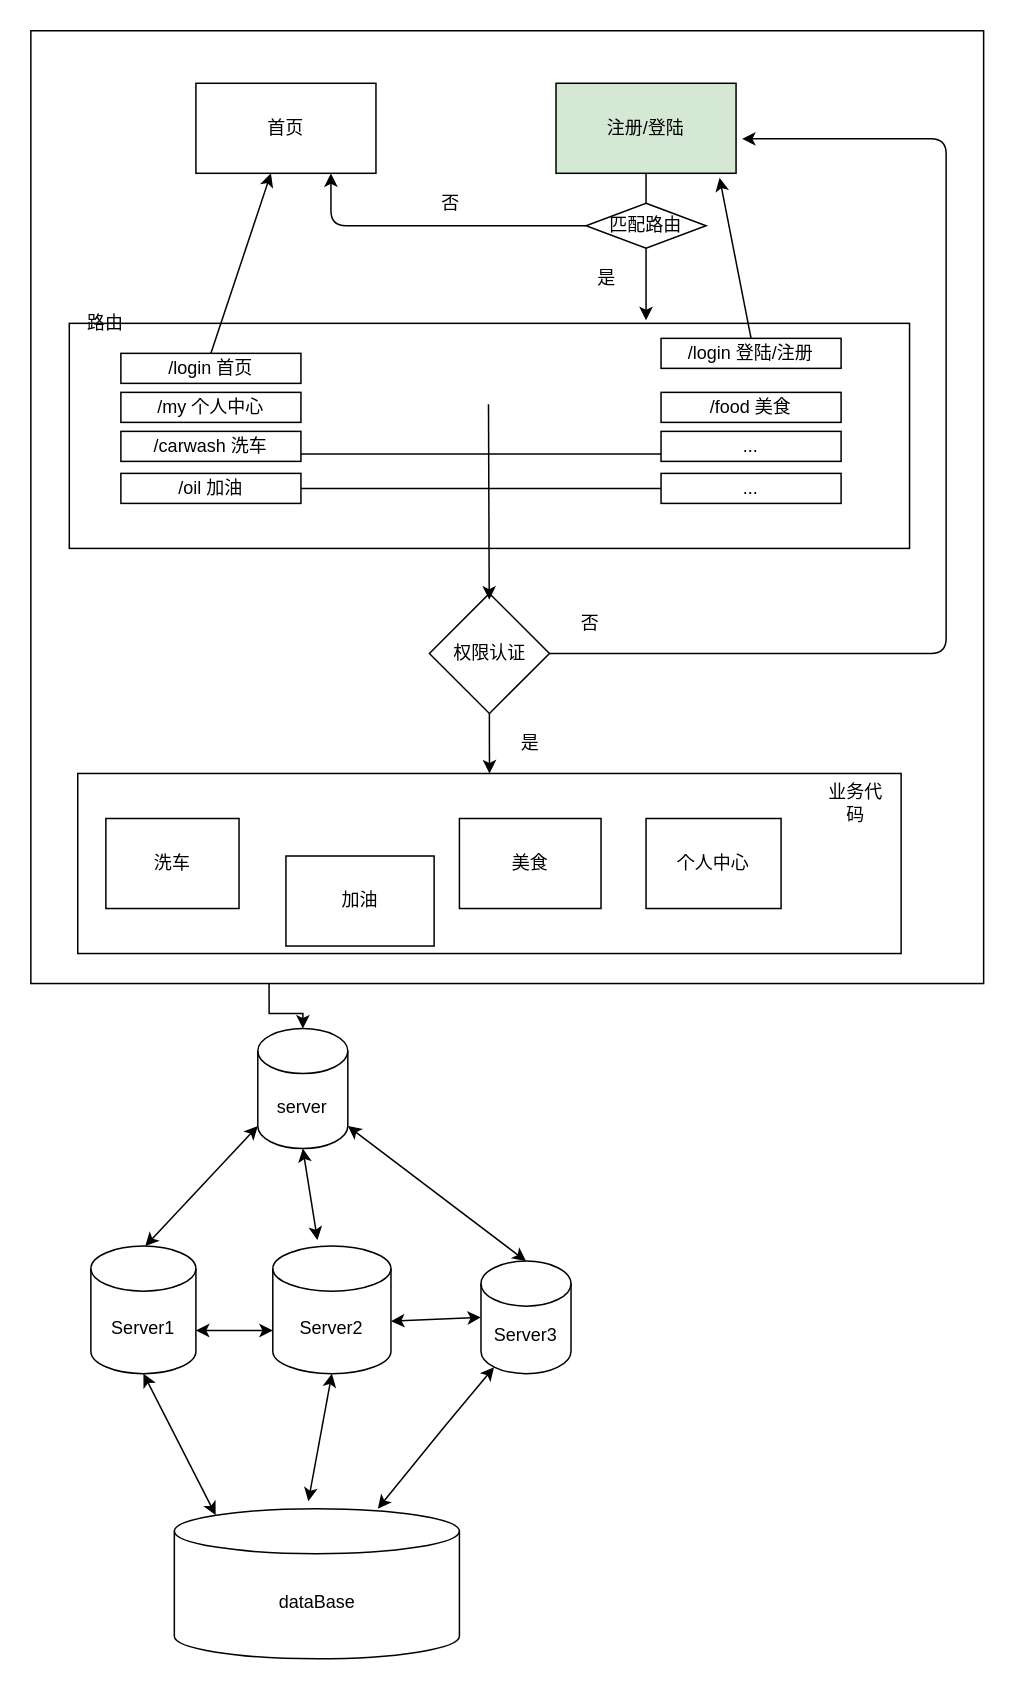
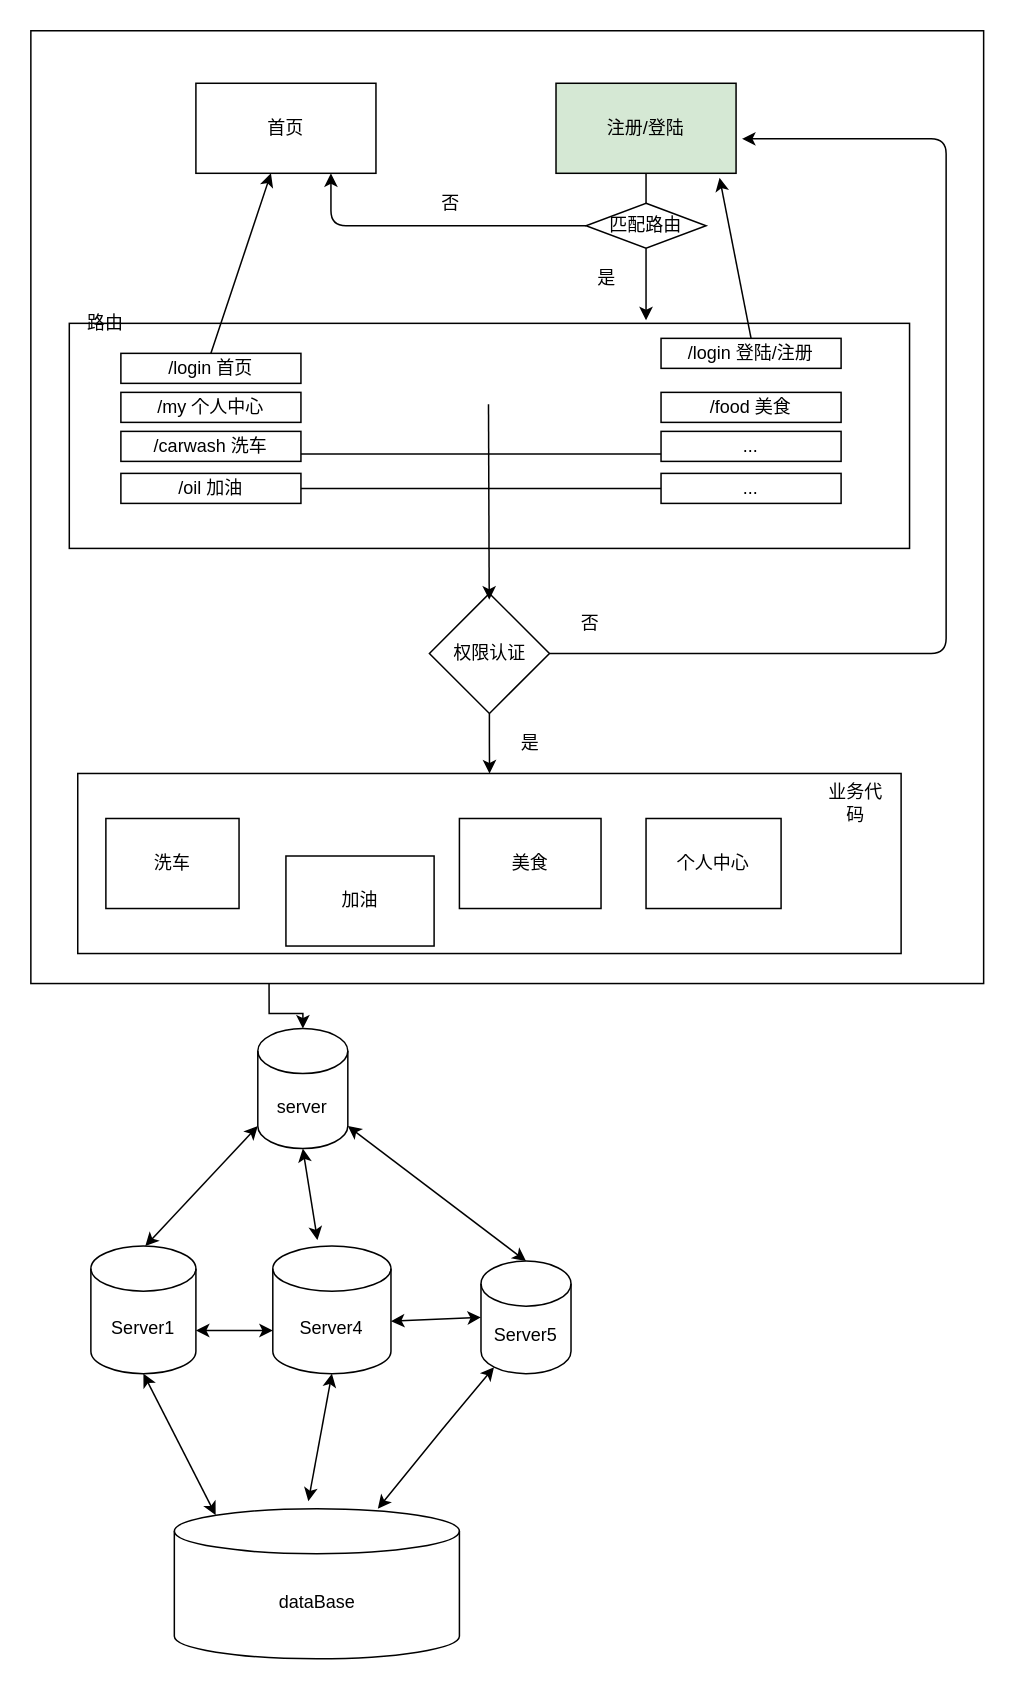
(332, 1328) -> (332, 1328)
(526, 1336) -> (526, 1336)
